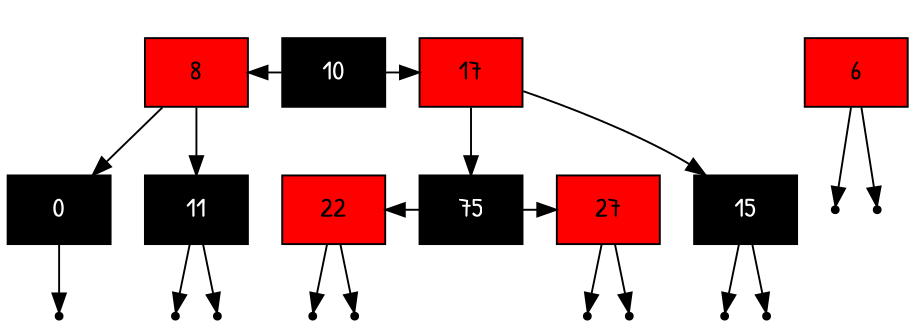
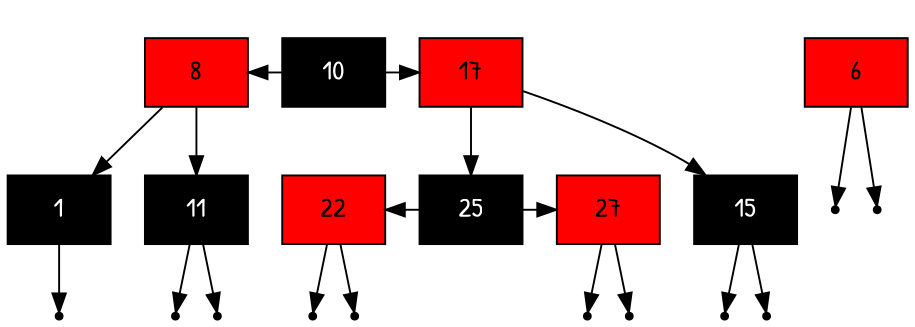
(59, 210) -> (59, 210)
(471, 210) -> (471, 210)
